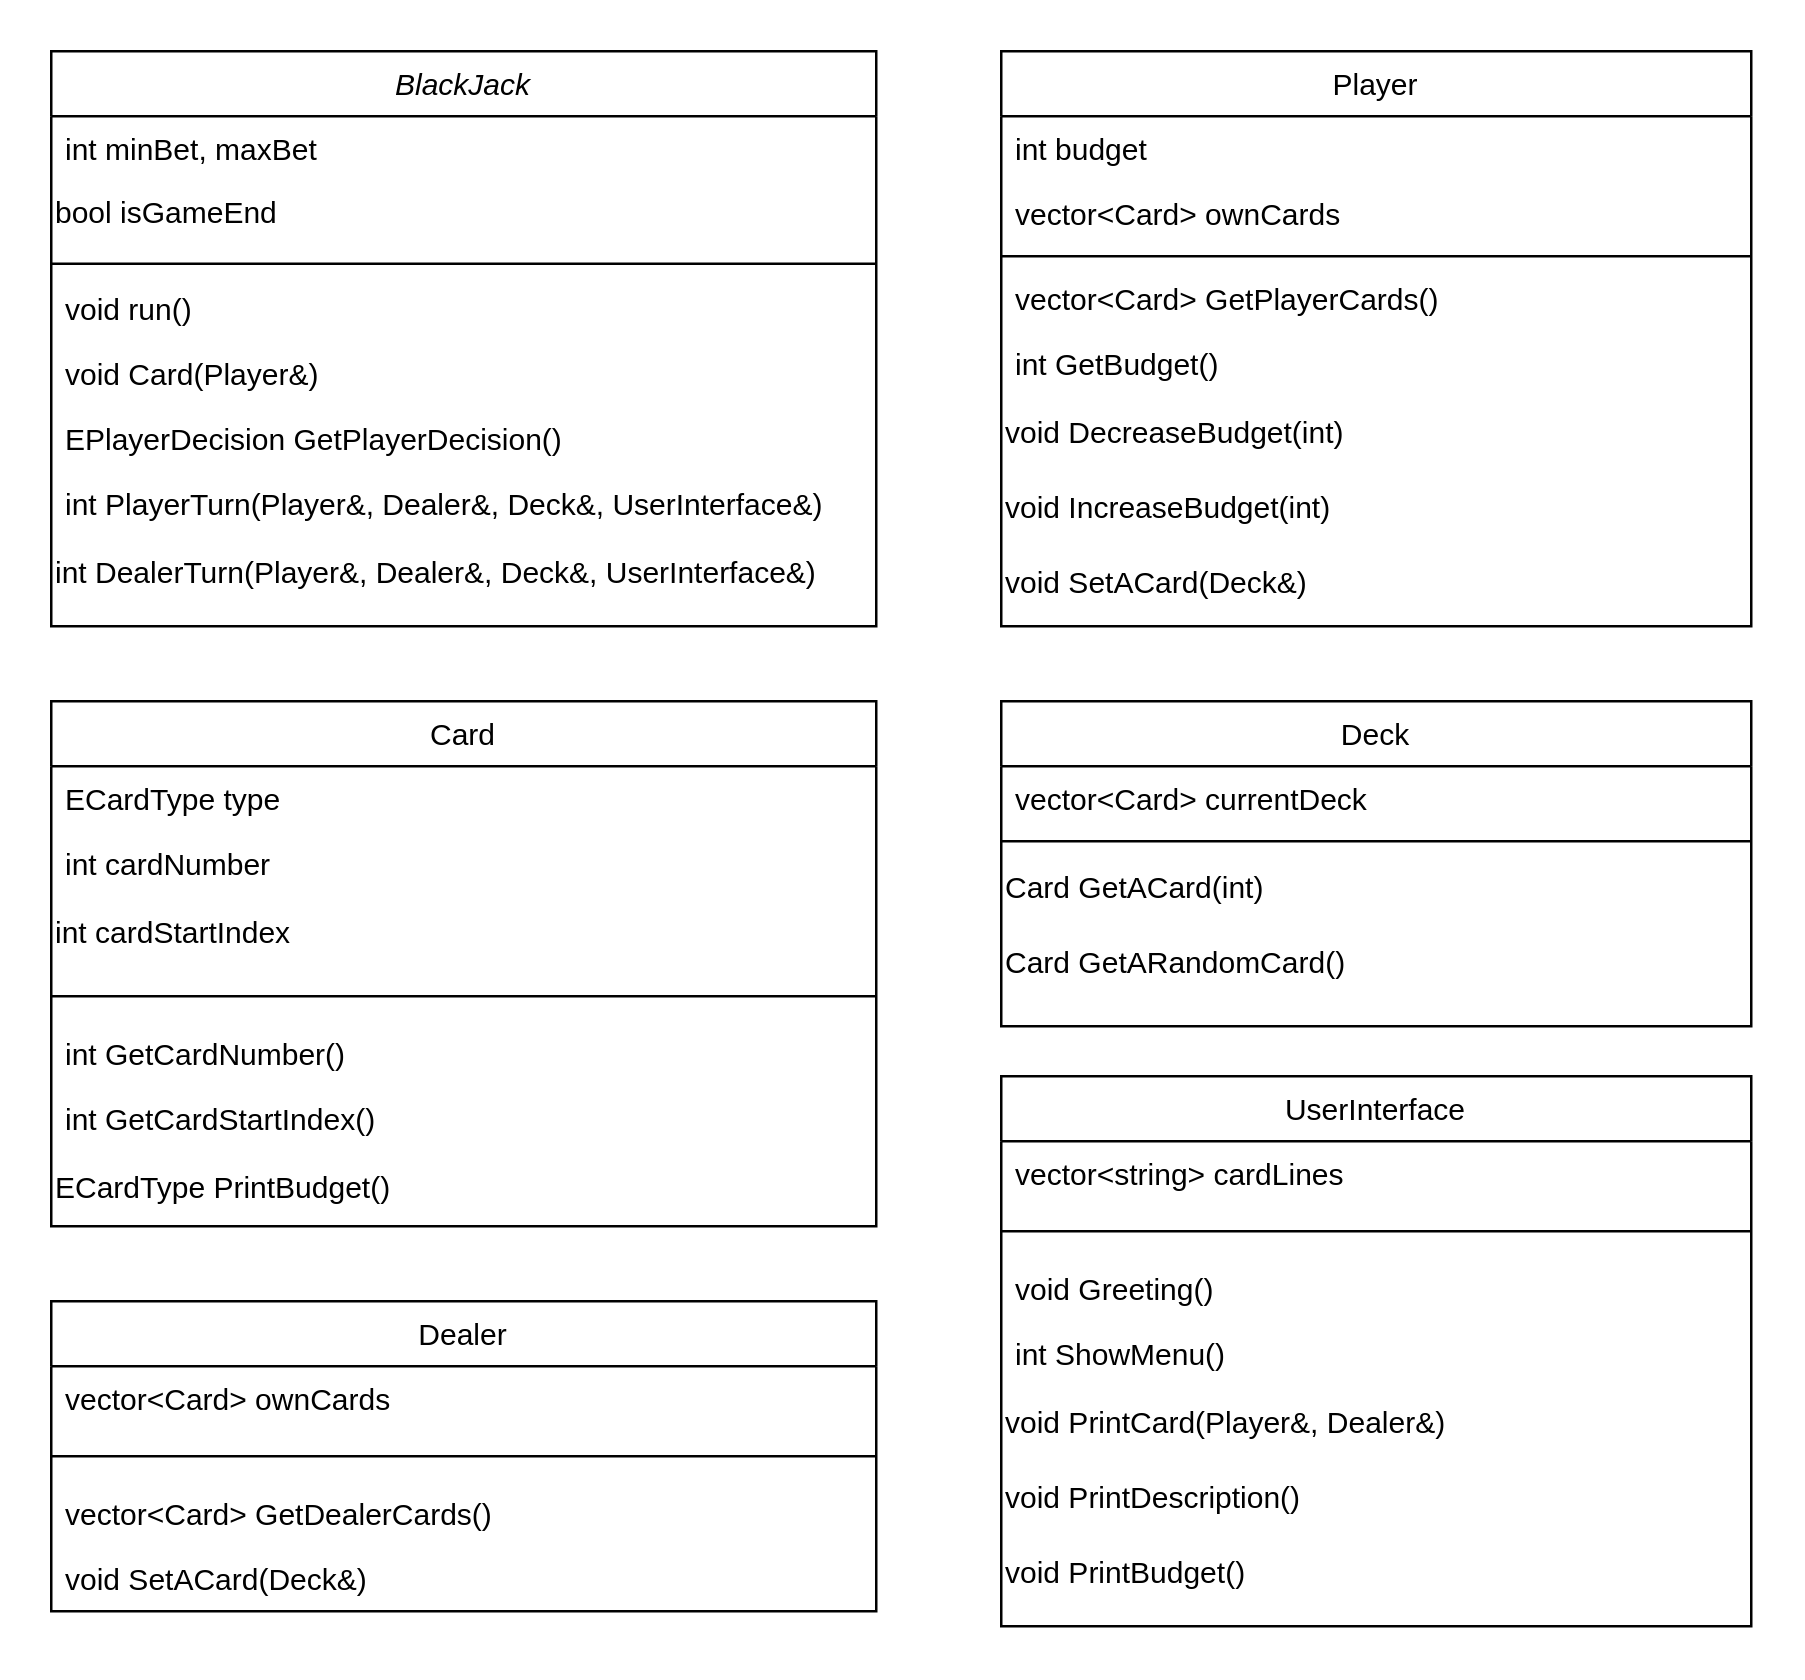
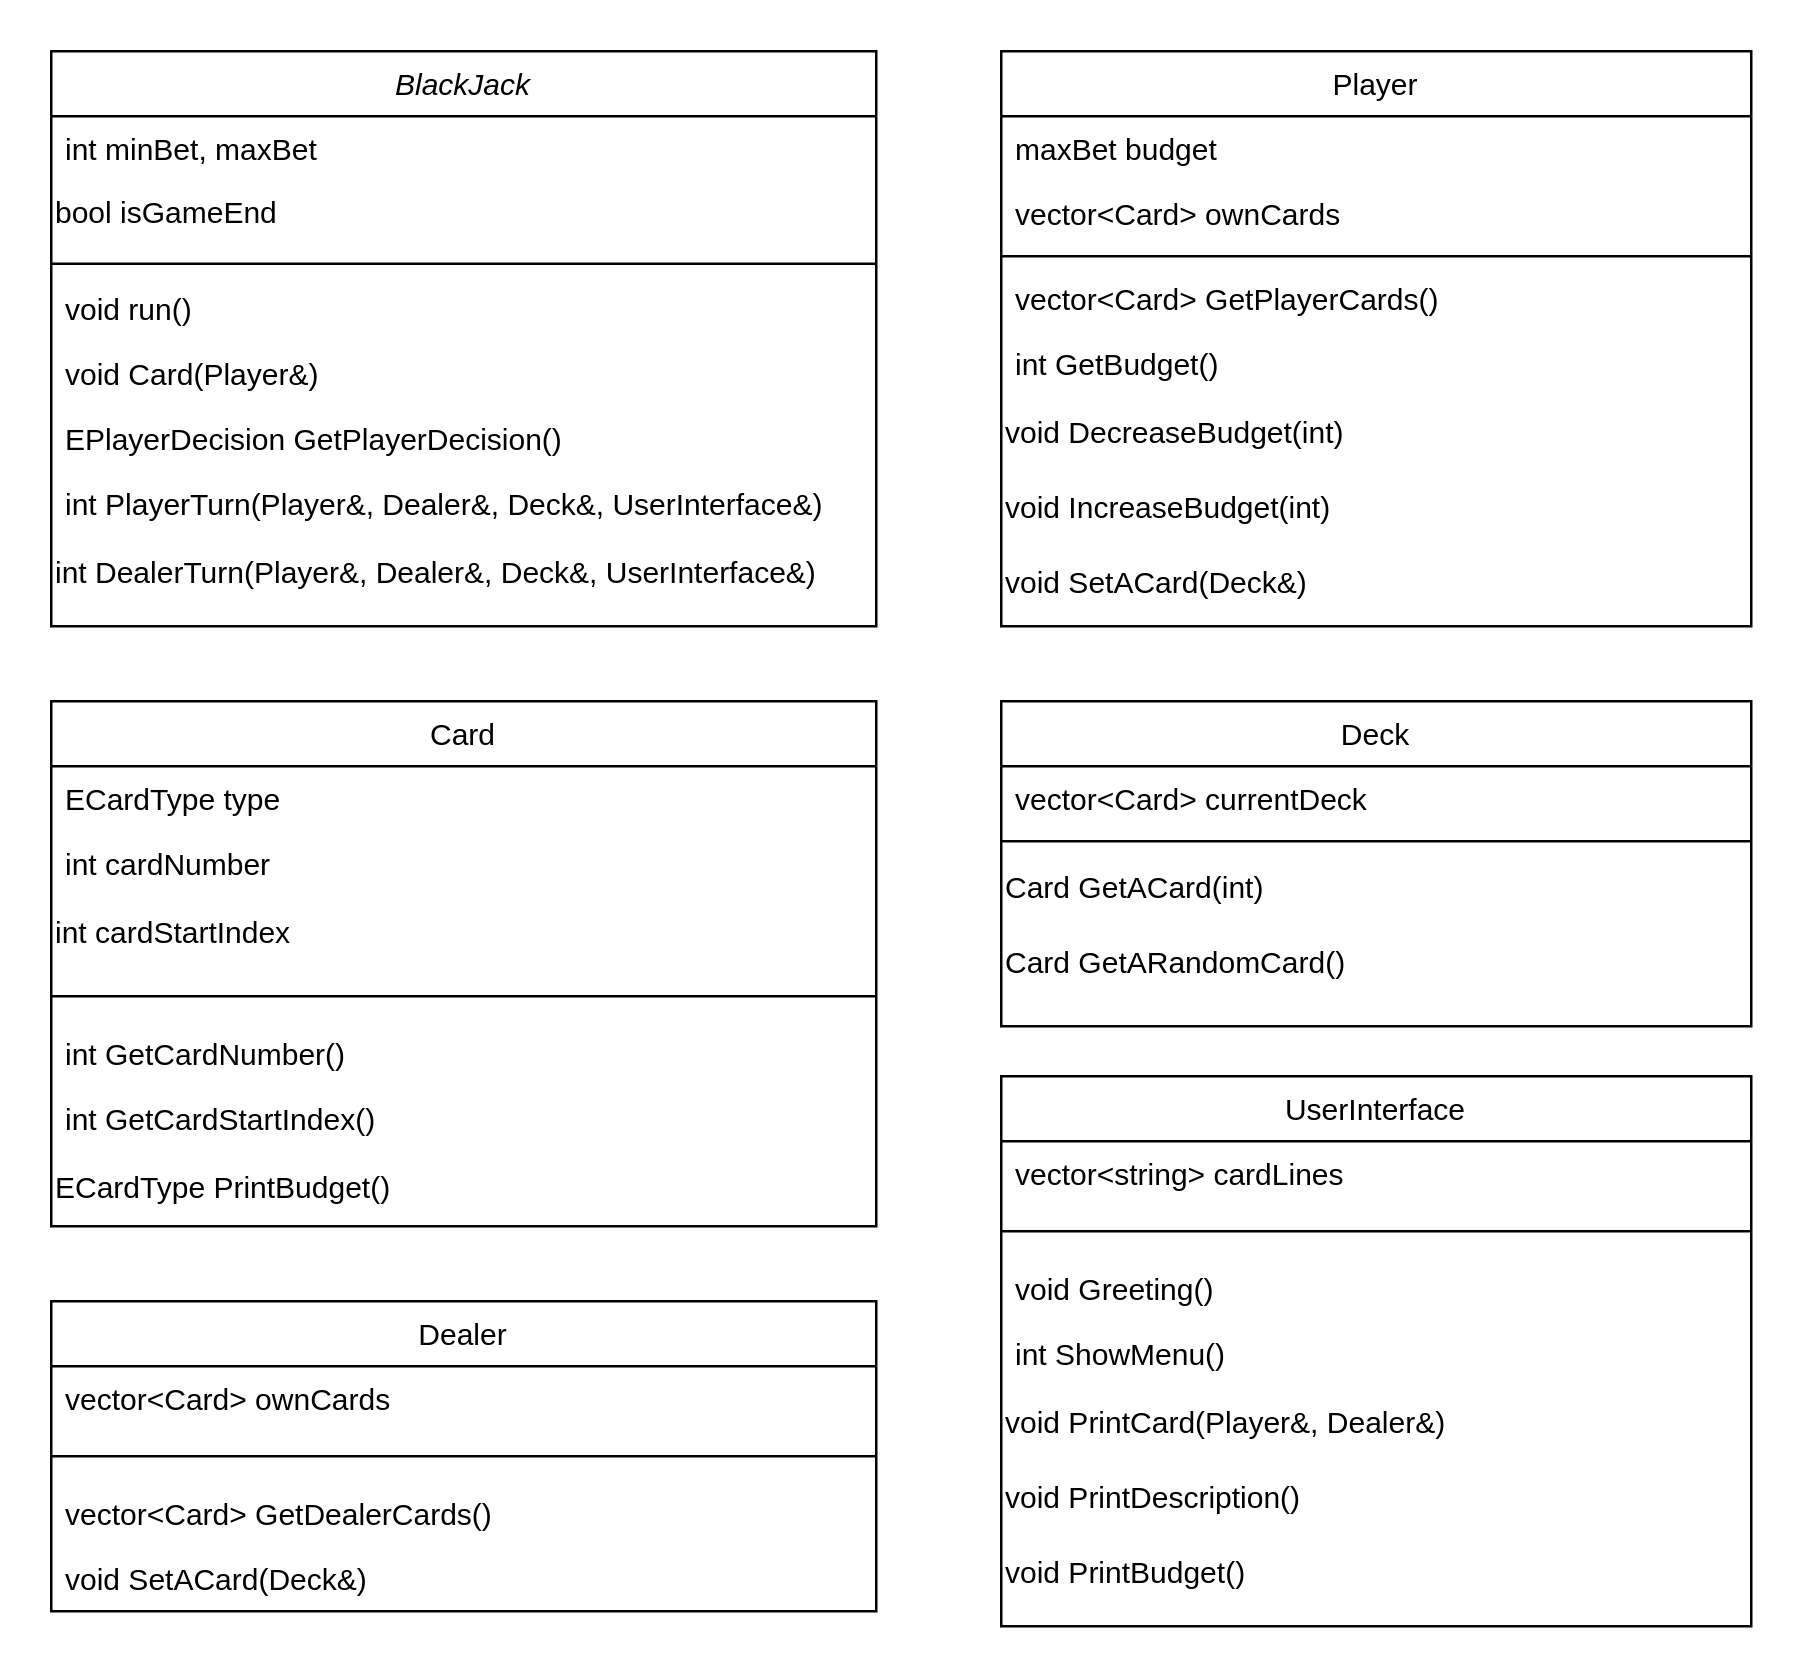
(1091, 150) -> (1120, 150)
